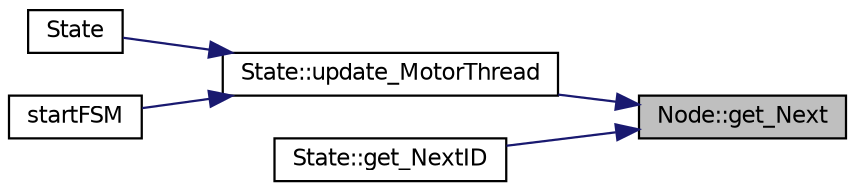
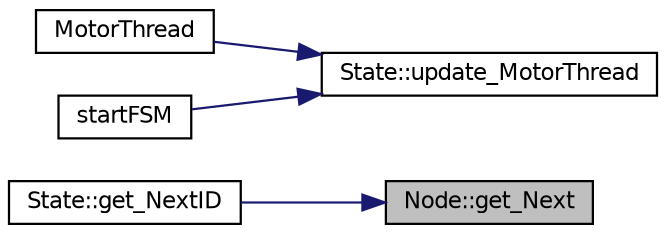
(75, 32) -> (125, 32)
(587, 98) -> none
